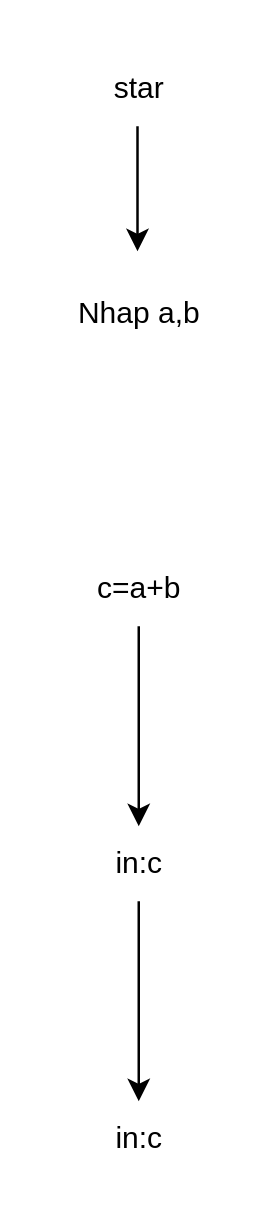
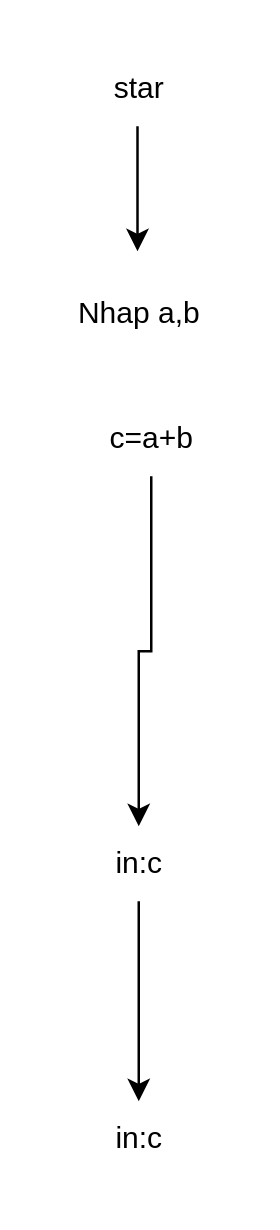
(139, 589) -> (151, 439)
